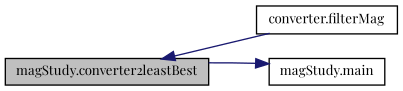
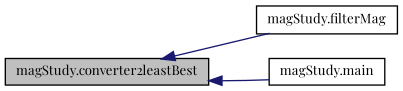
(327, 20) -> (327, 20)
(232, 63) -> (246, 80)
